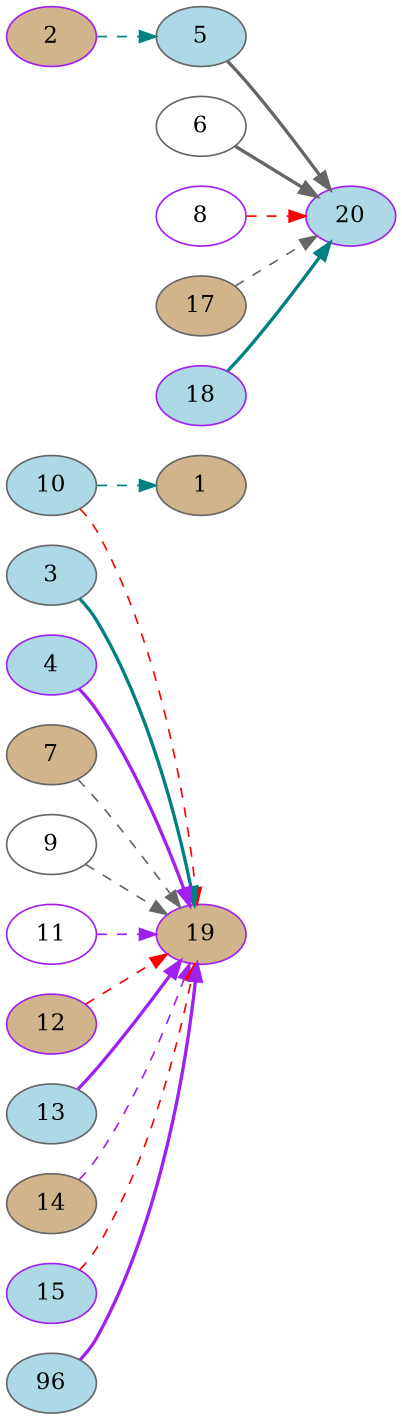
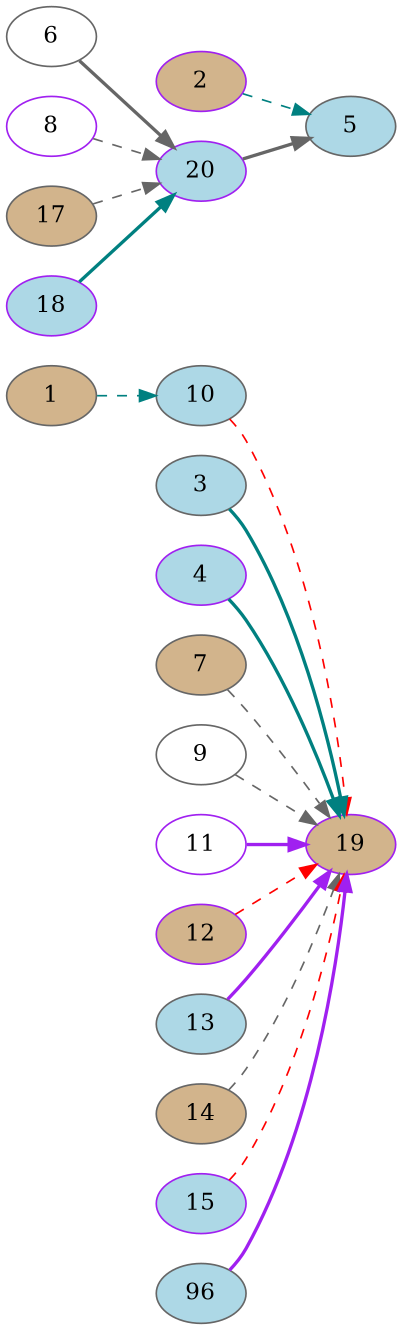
(275, 117) -> (268, 151)
(268, 216) -> (118, 146)
(118, 485) -> (118, 396)
(139, 785) -> (289, 695)
(118, 934) -> (268, 845)
(139, 1084) -> (289, 994)
